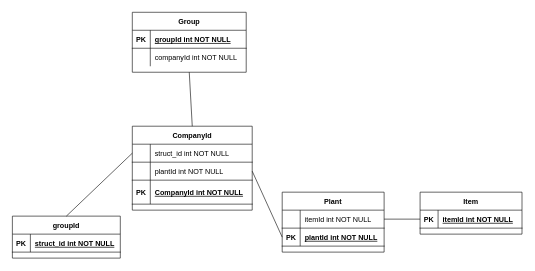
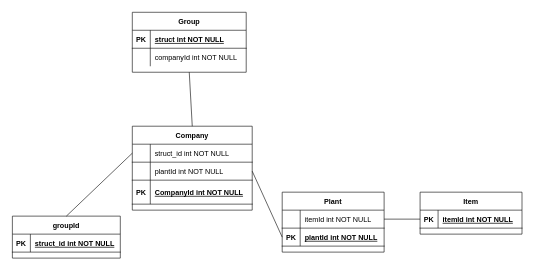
(191, 40) -> (189, 40)
(192, 136) -> (192, 136)
